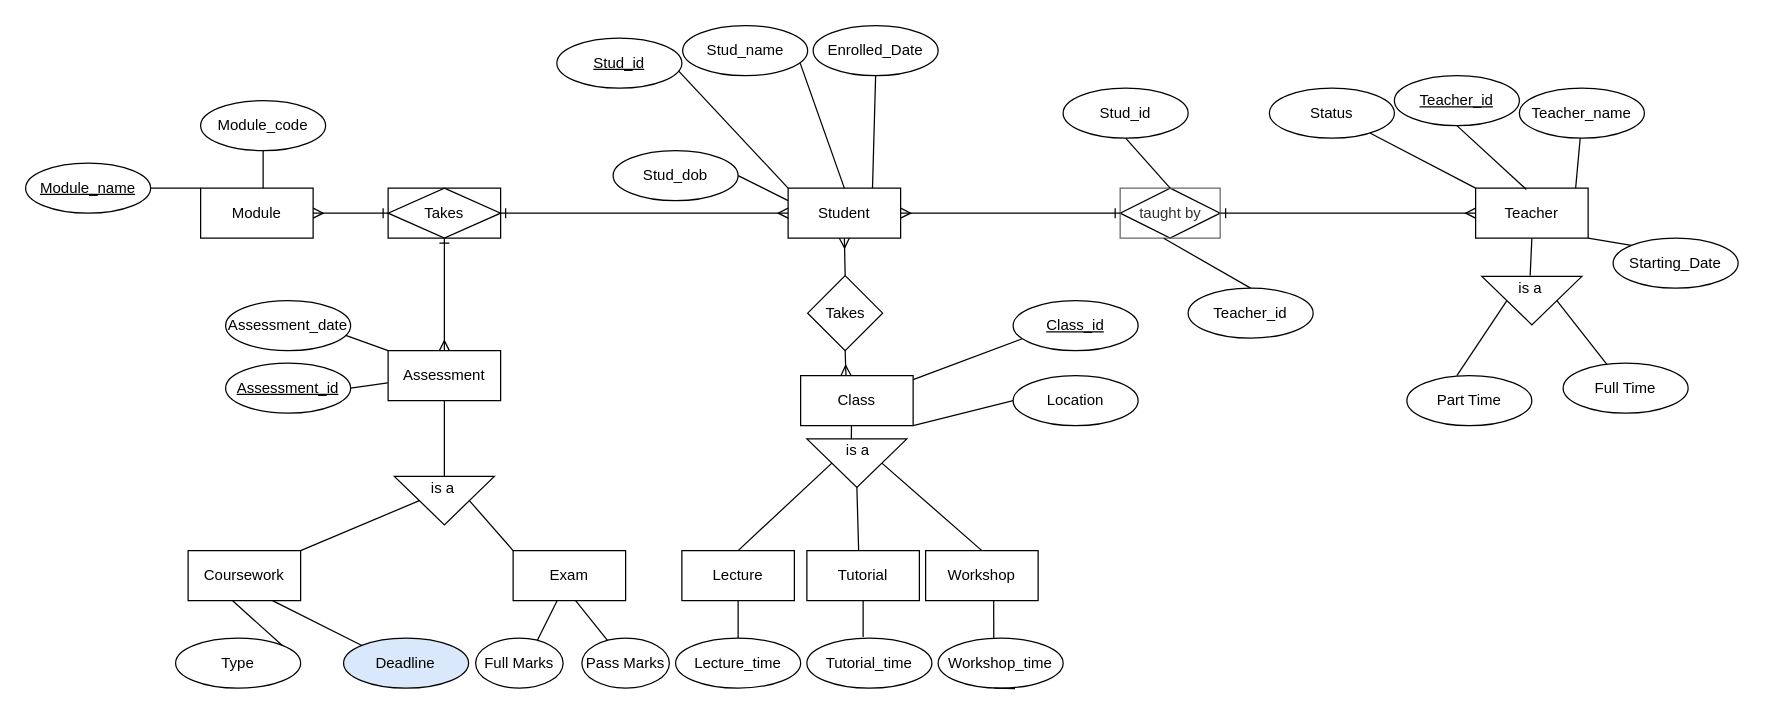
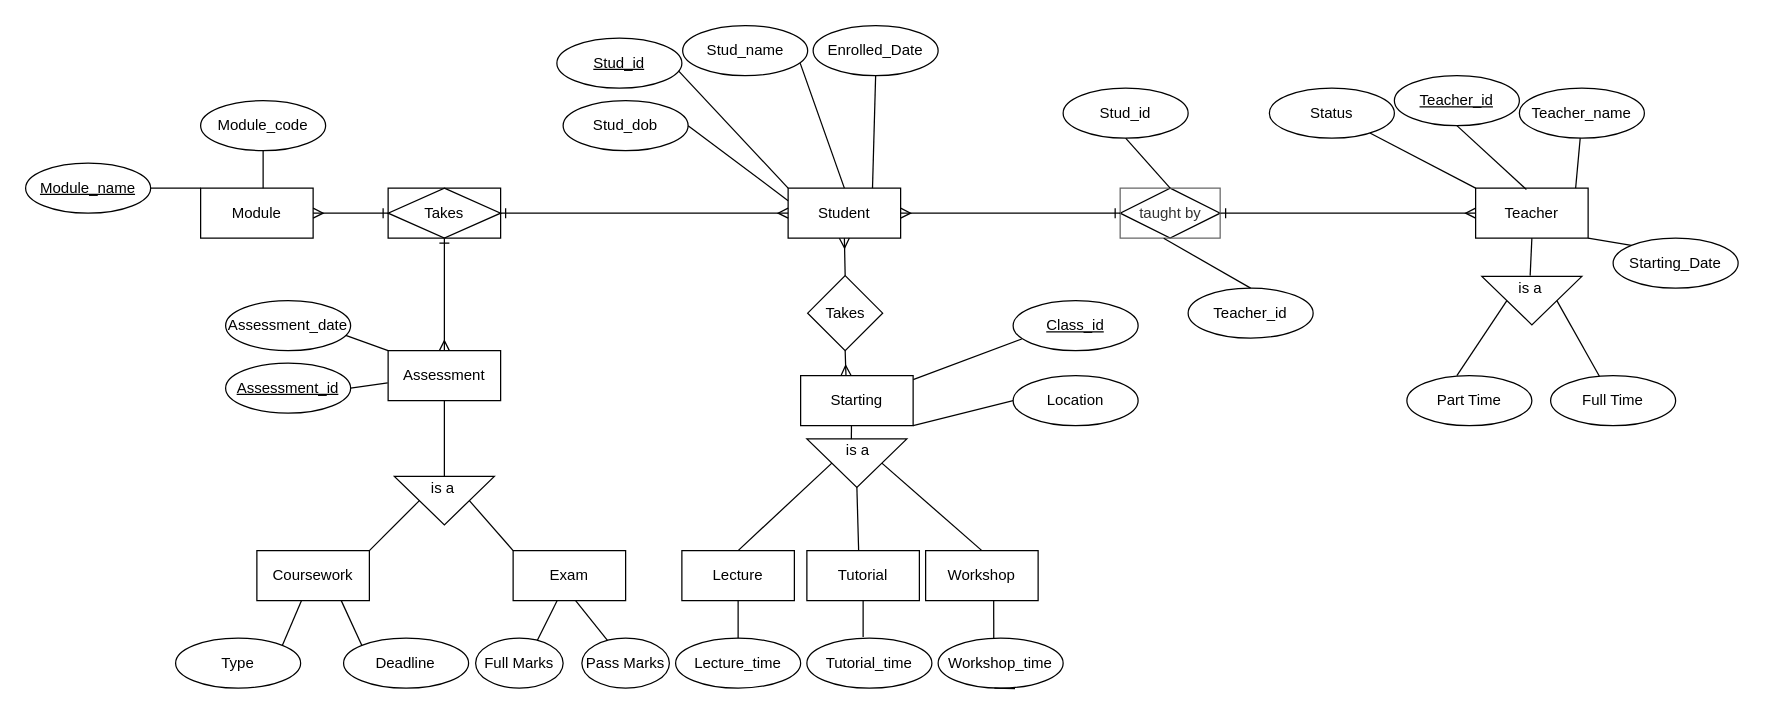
(676, 176) -> (626, 126)
(1626, 388) -> (1613, 401)
(857, 401) -> (857, 401)
(244, 576) -> (313, 576)
(406, 663) -> (406, 663)
